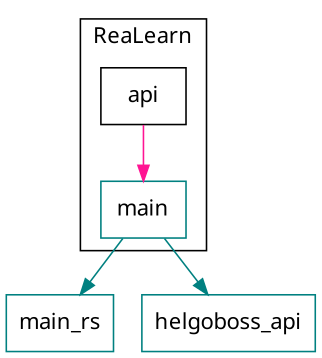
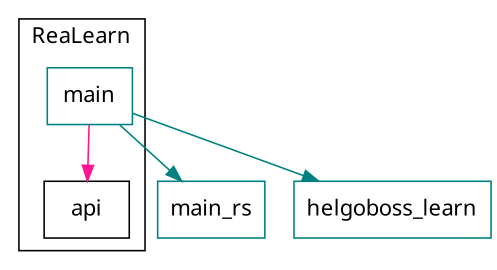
(143, 145) -> (88, 145)
(229, 323) -> (393, 210)
